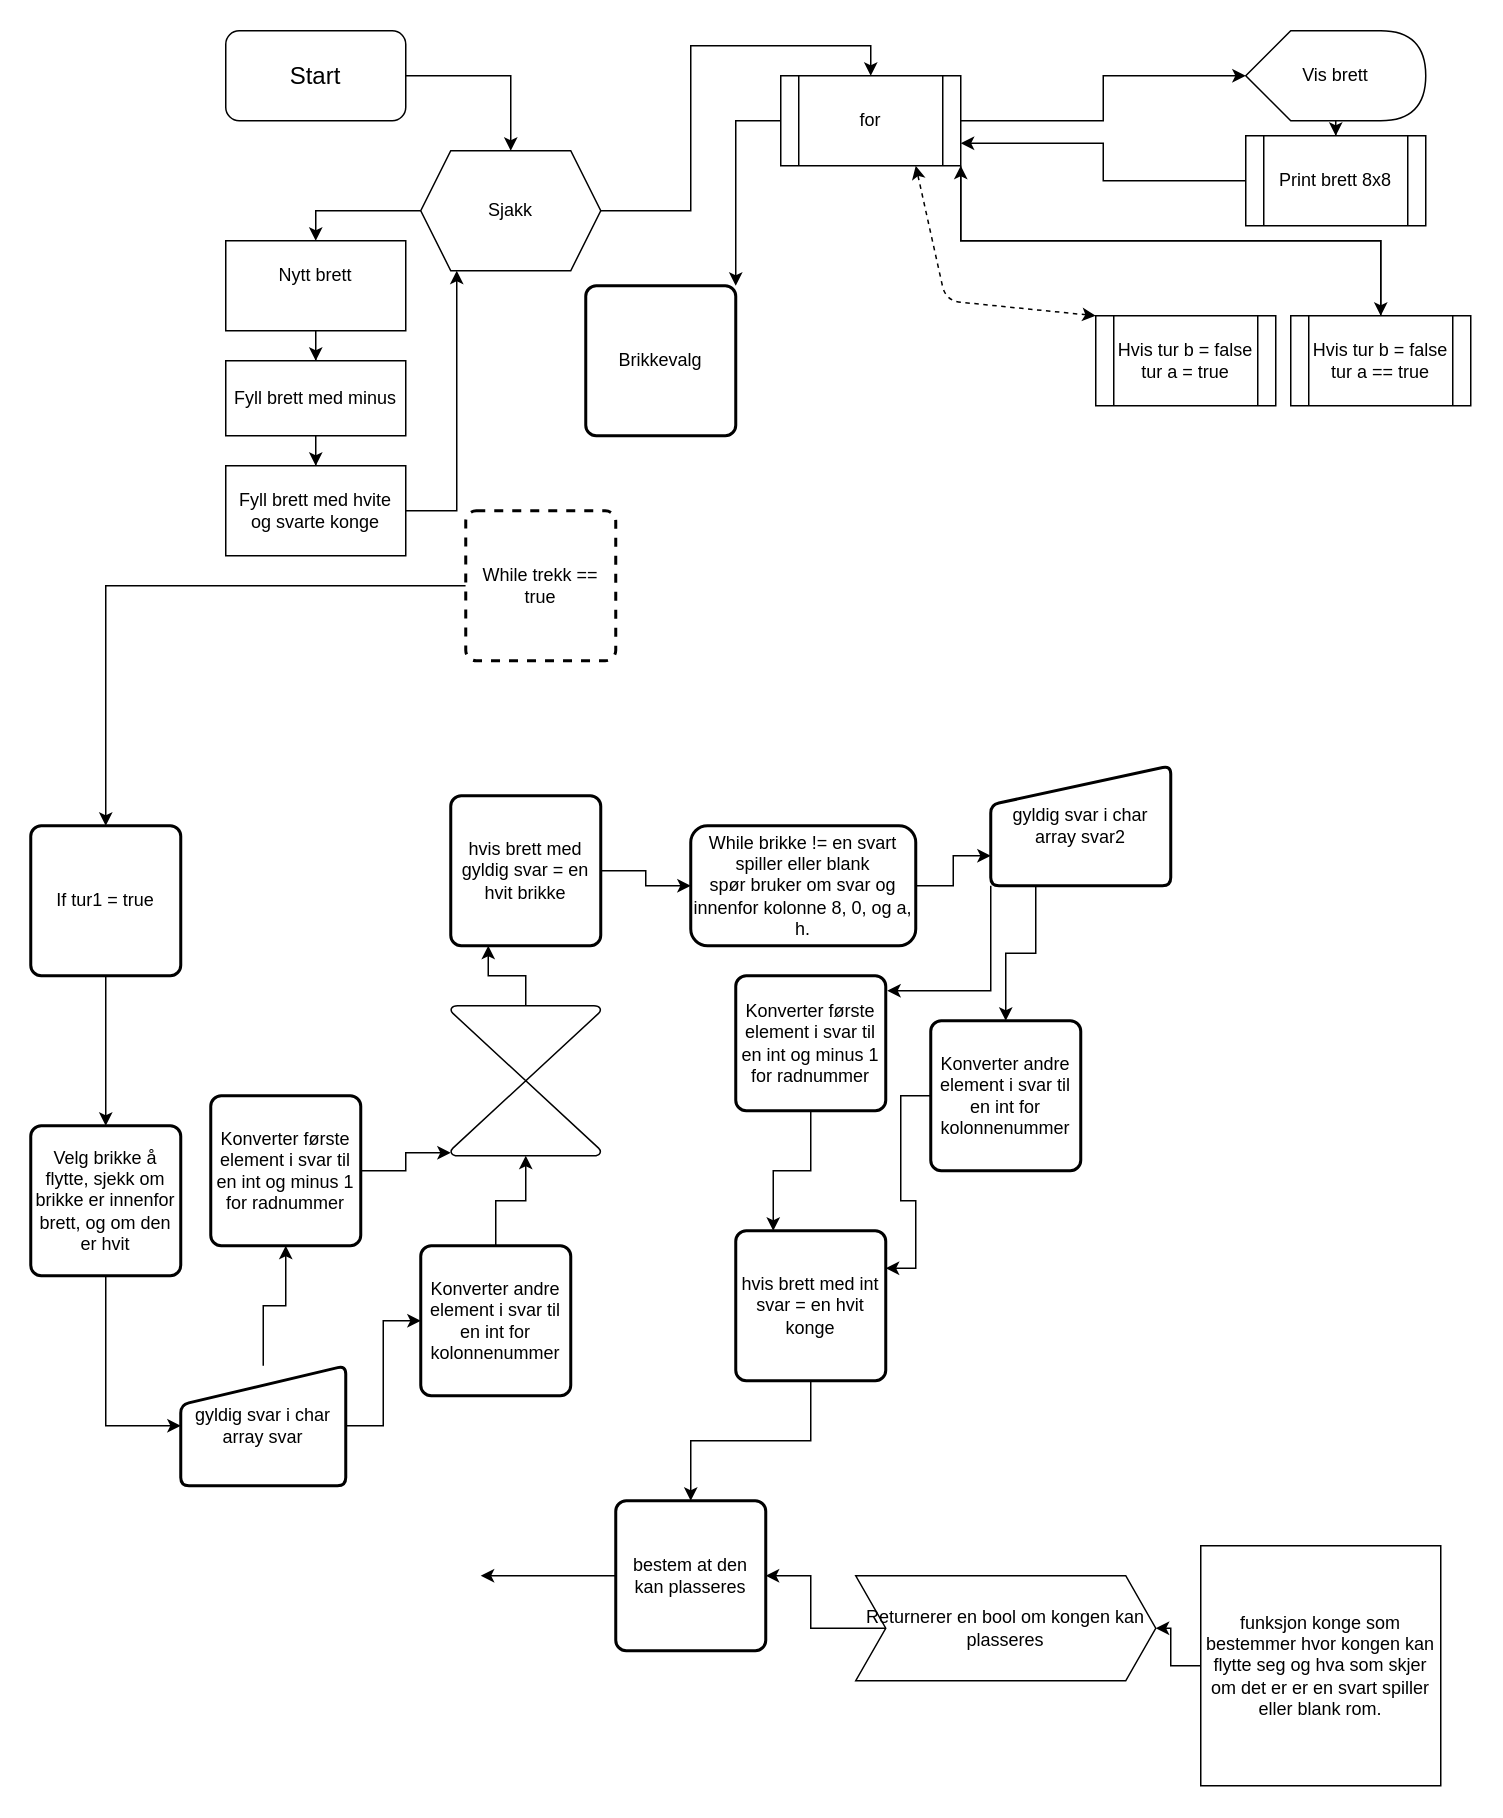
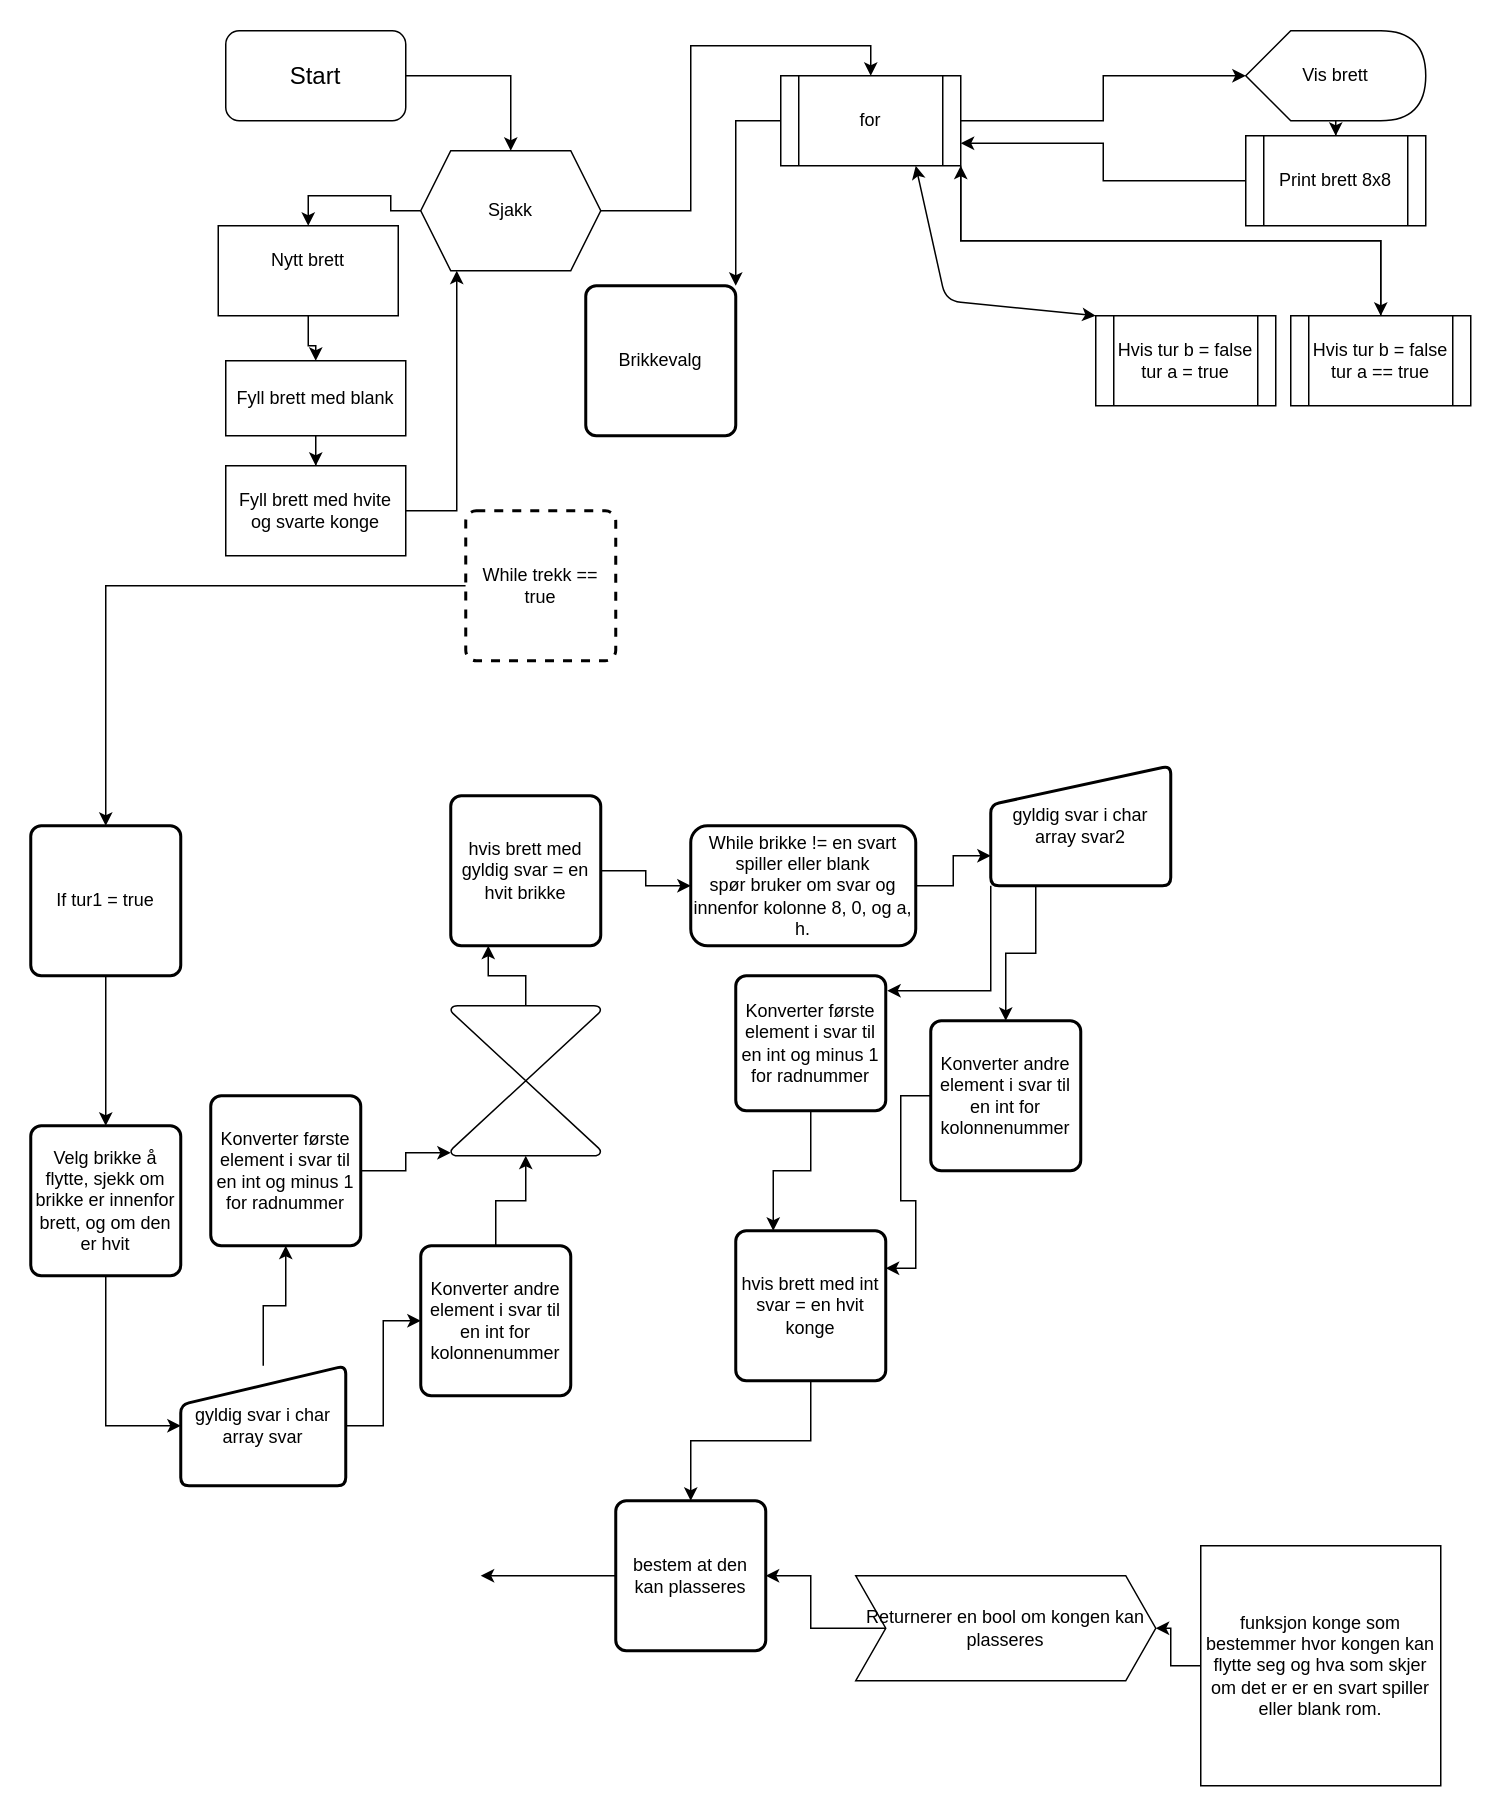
(316, 286) -> (308, 271)
(956, 301) -> (956, 301)
(316, 398) -> (316, 398)
